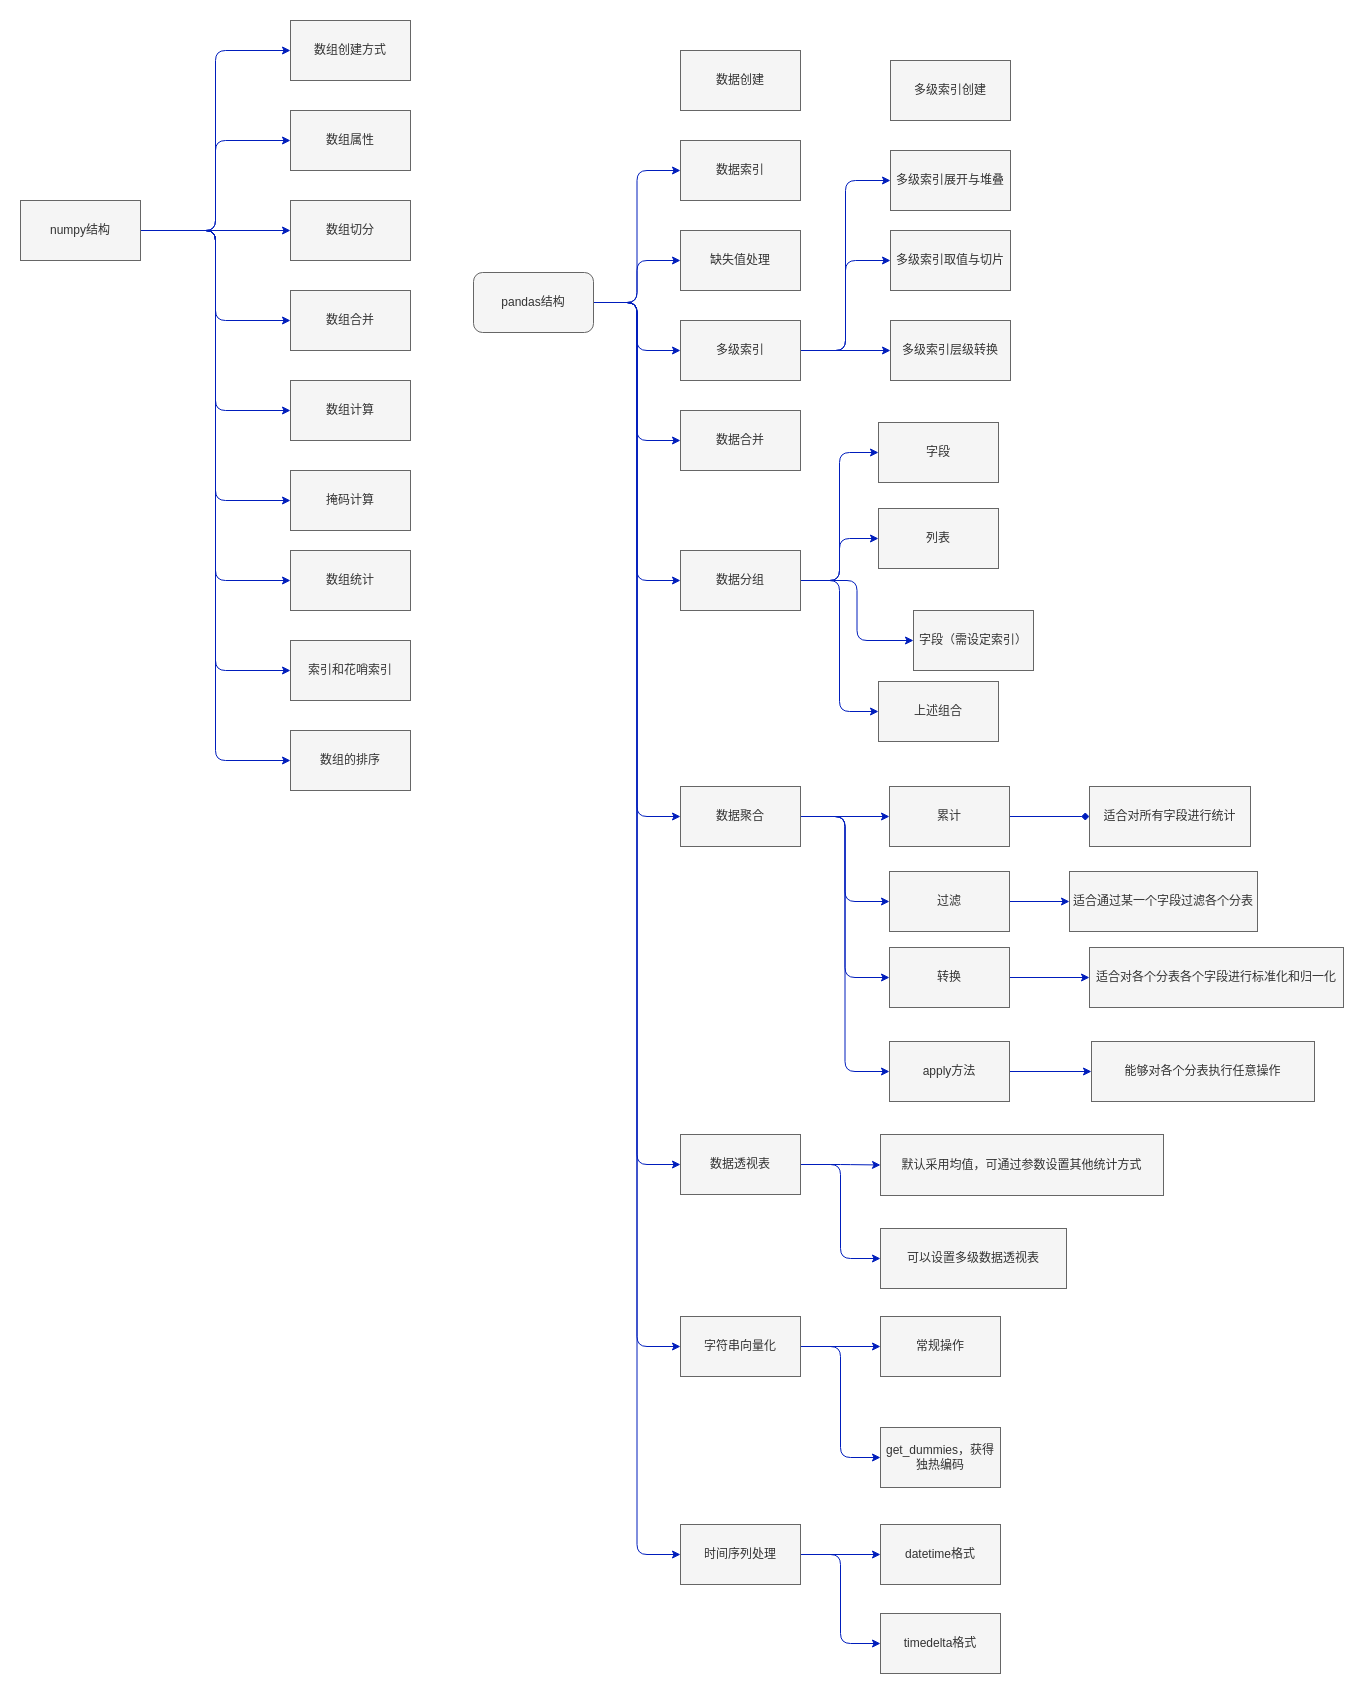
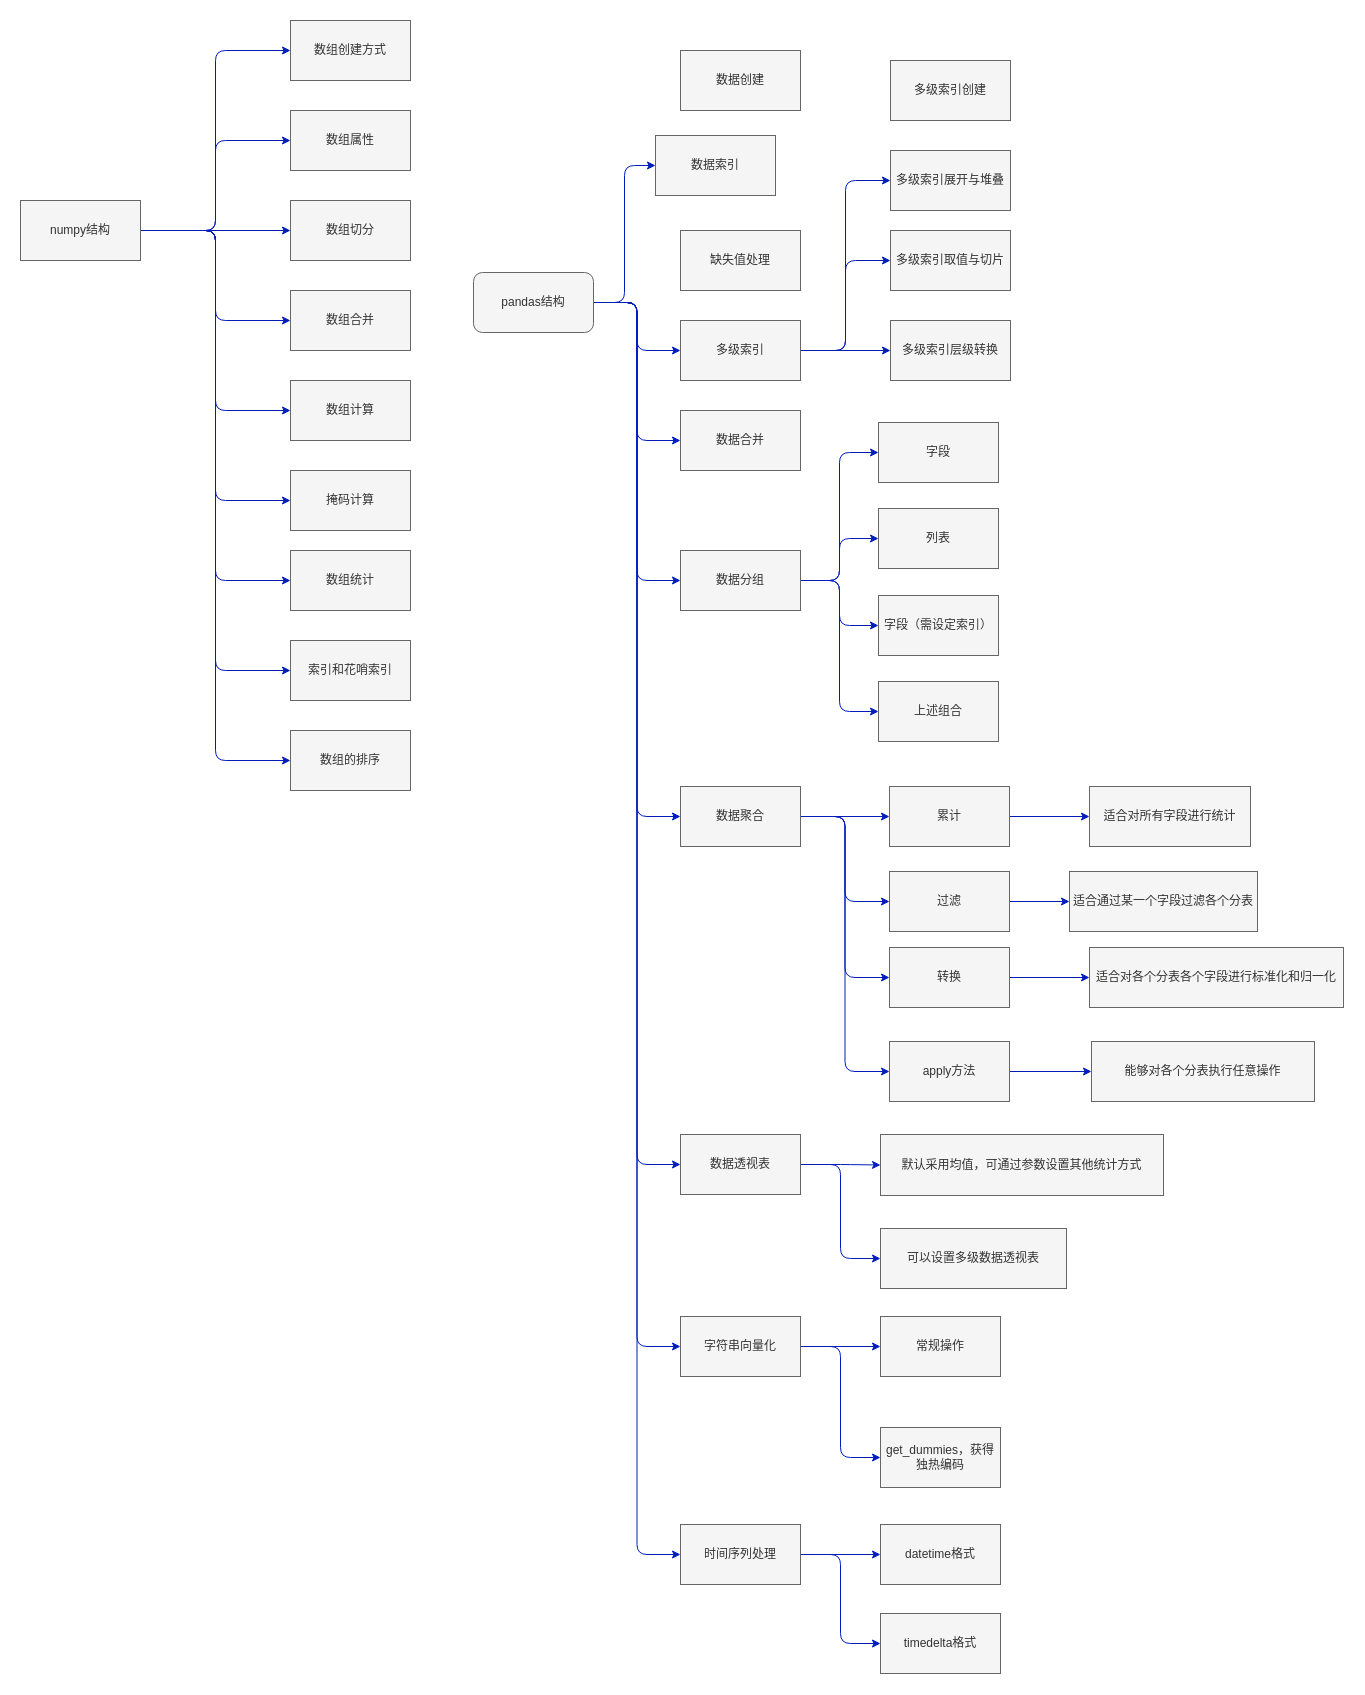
(741, 171) -> (716, 166)
(657, 261) -> none
(974, 641) -> (939, 626)
(1081, 817) -> (1081, 817)
